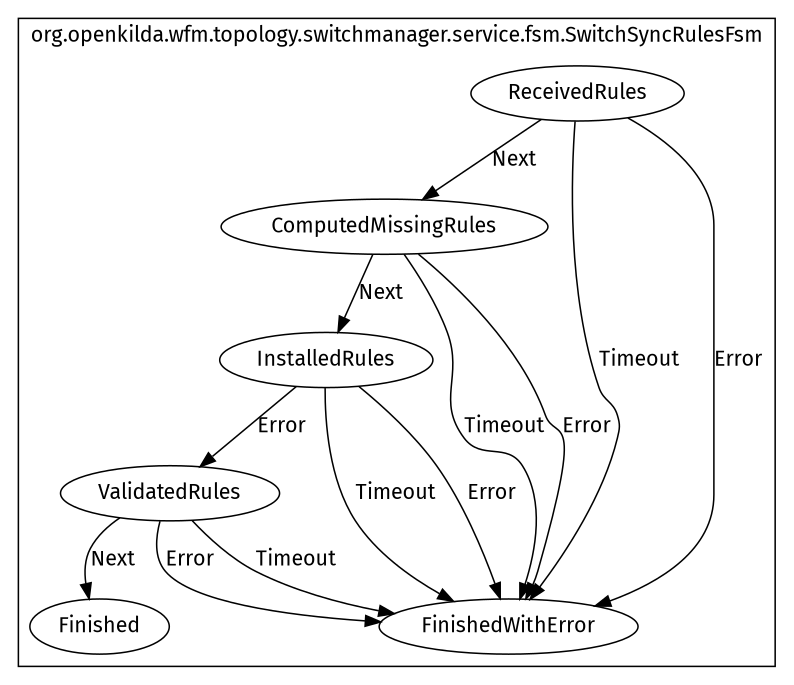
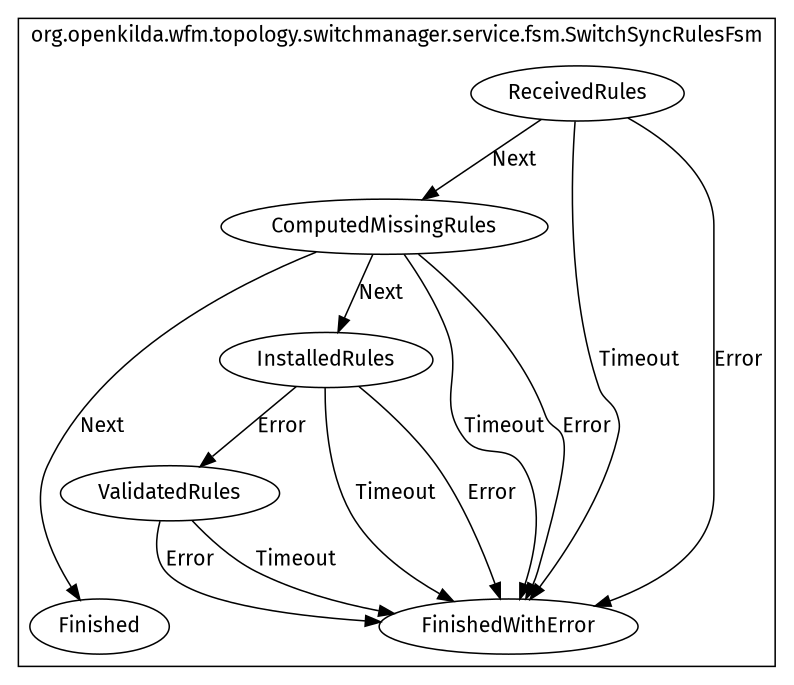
(92, 546) -> (113, 377)
